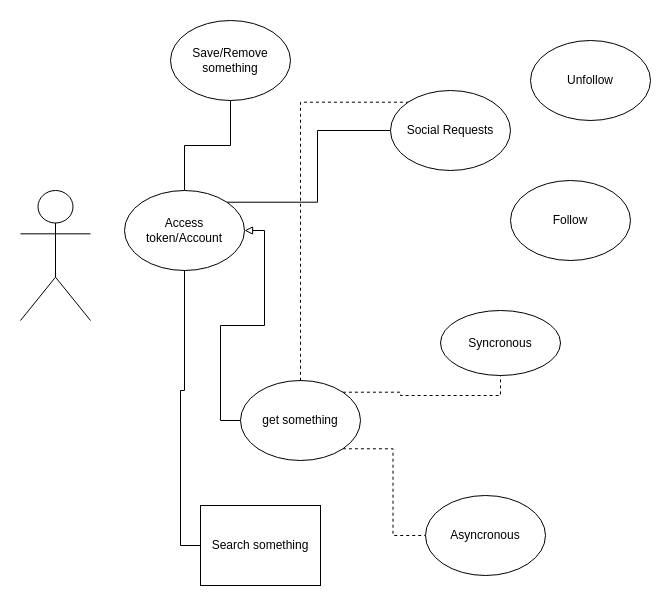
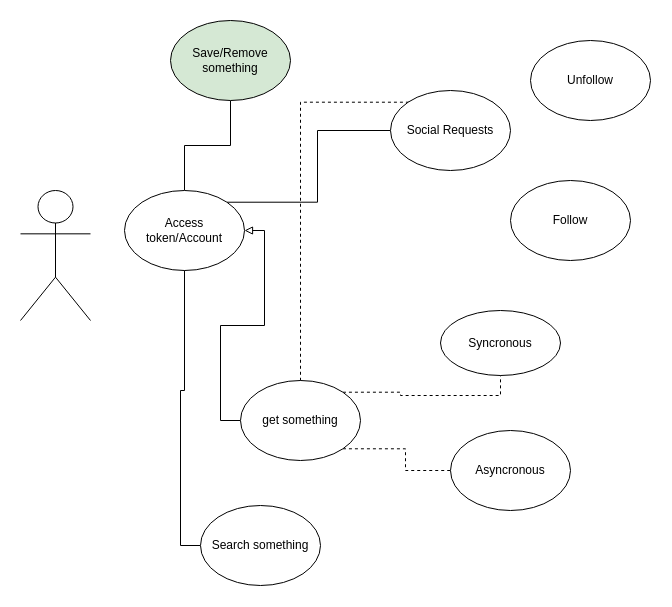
(231, 61) -> (231, 61)
(486, 536) -> (511, 471)
(261, 546) -> (261, 546)
